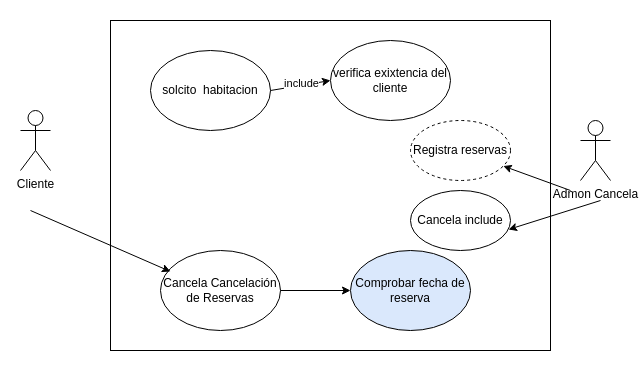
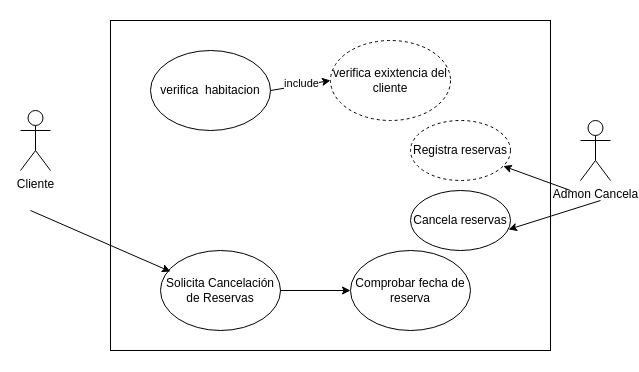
(391, 81) -> (391, 81)
(211, 91) -> (211, 91)
(461, 221) -> (461, 221)
(221, 291) -> (221, 291)
(411, 291) -> (411, 291)
